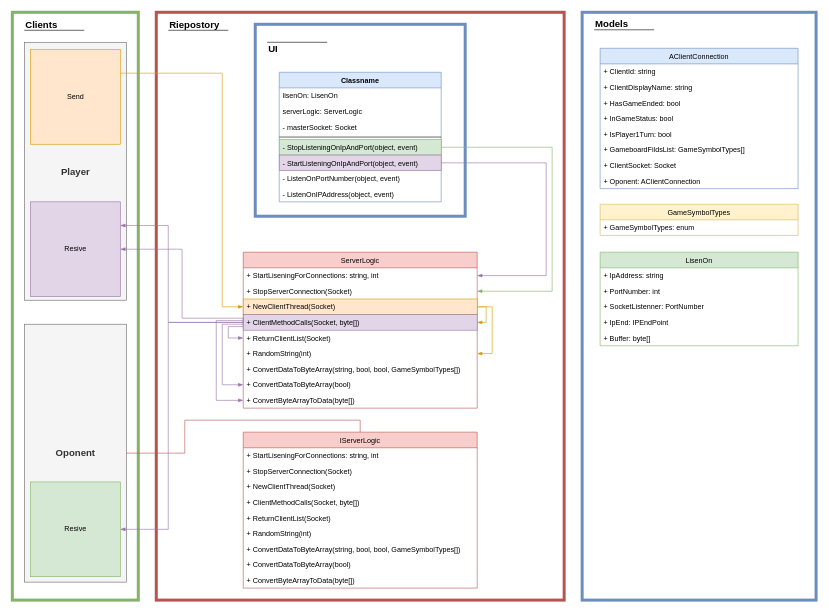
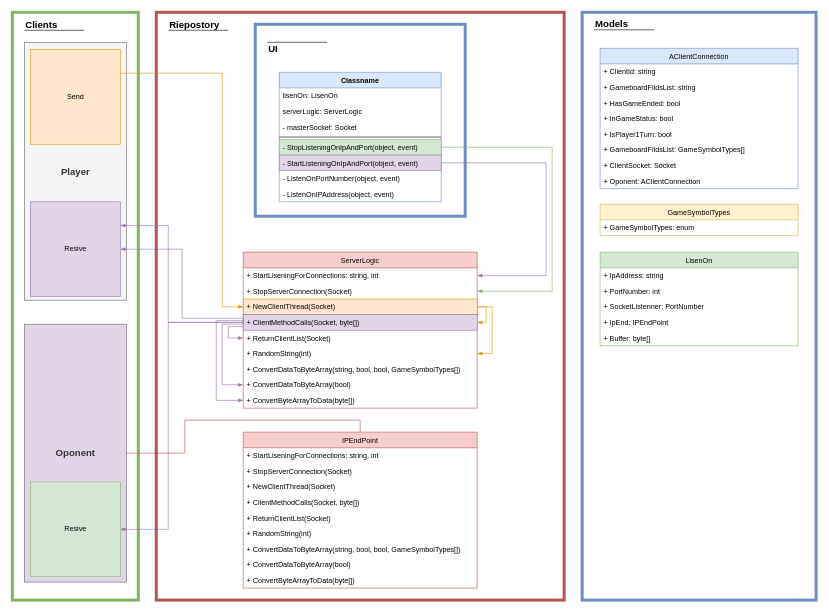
(651, 88) -> (653, 88)
(360, 440) -> (360, 440)
(75, 453) -> (75, 453)
